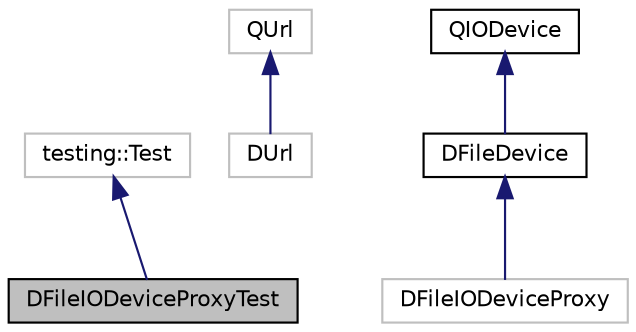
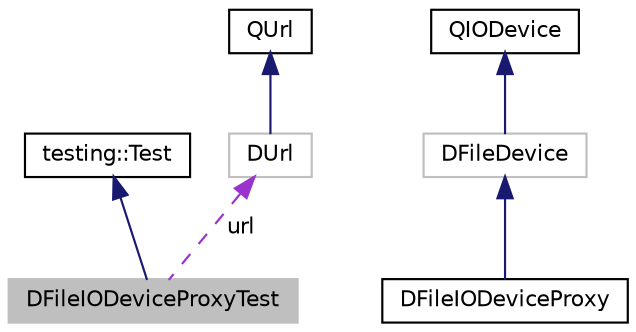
(270, 31) -> (270, 31)
(108, 155) -> (108, 155)
(505, 155) -> (505, 155)
none -> (204, 237)
(153, 301) -> (153, 301)
(505, 301) -> (505, 301)
